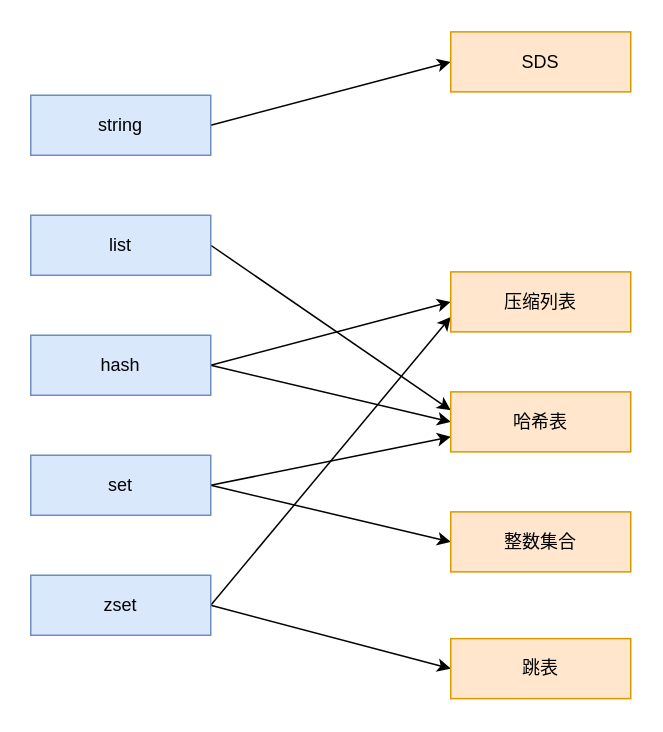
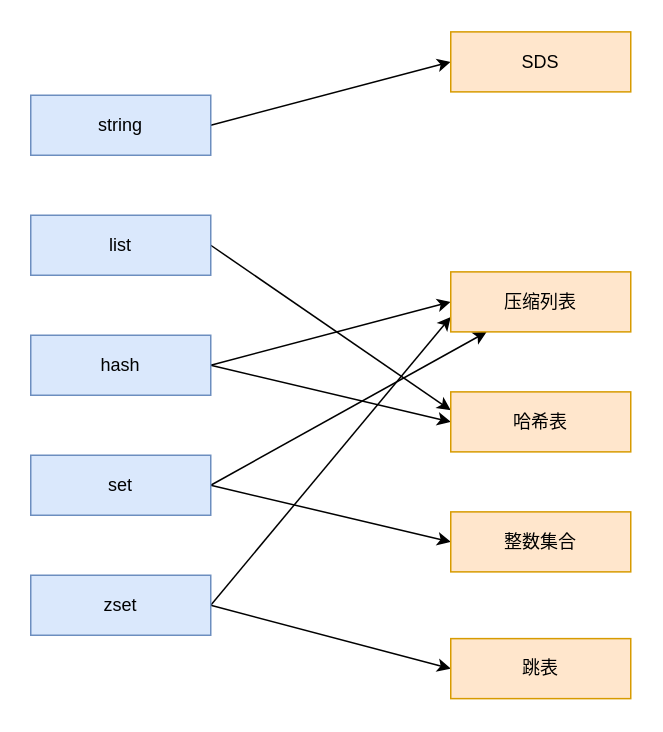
(270, 473) -> (301, 435)
